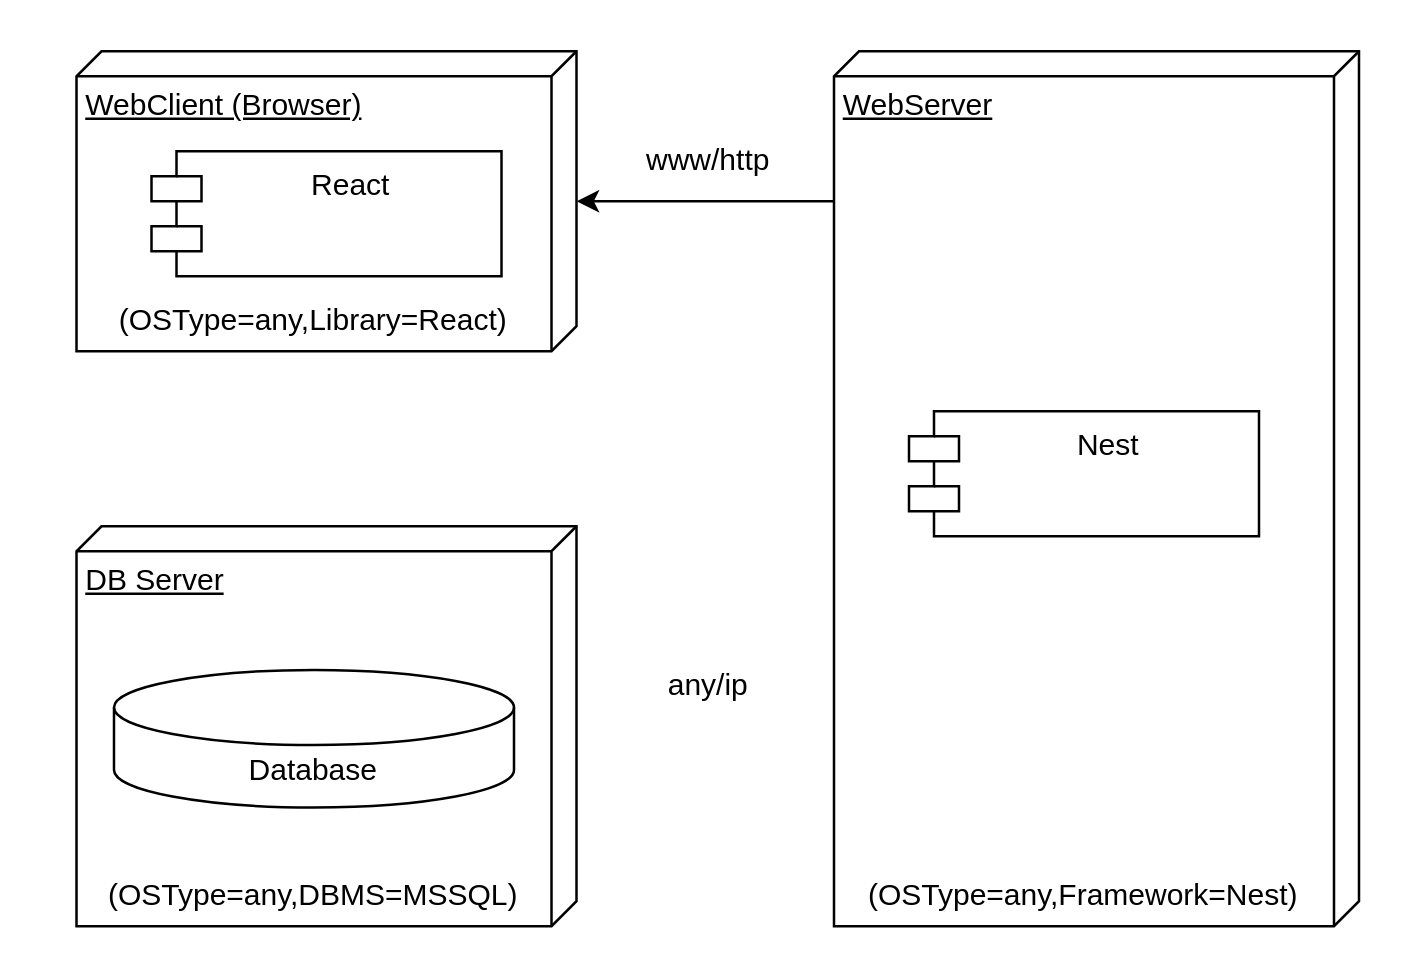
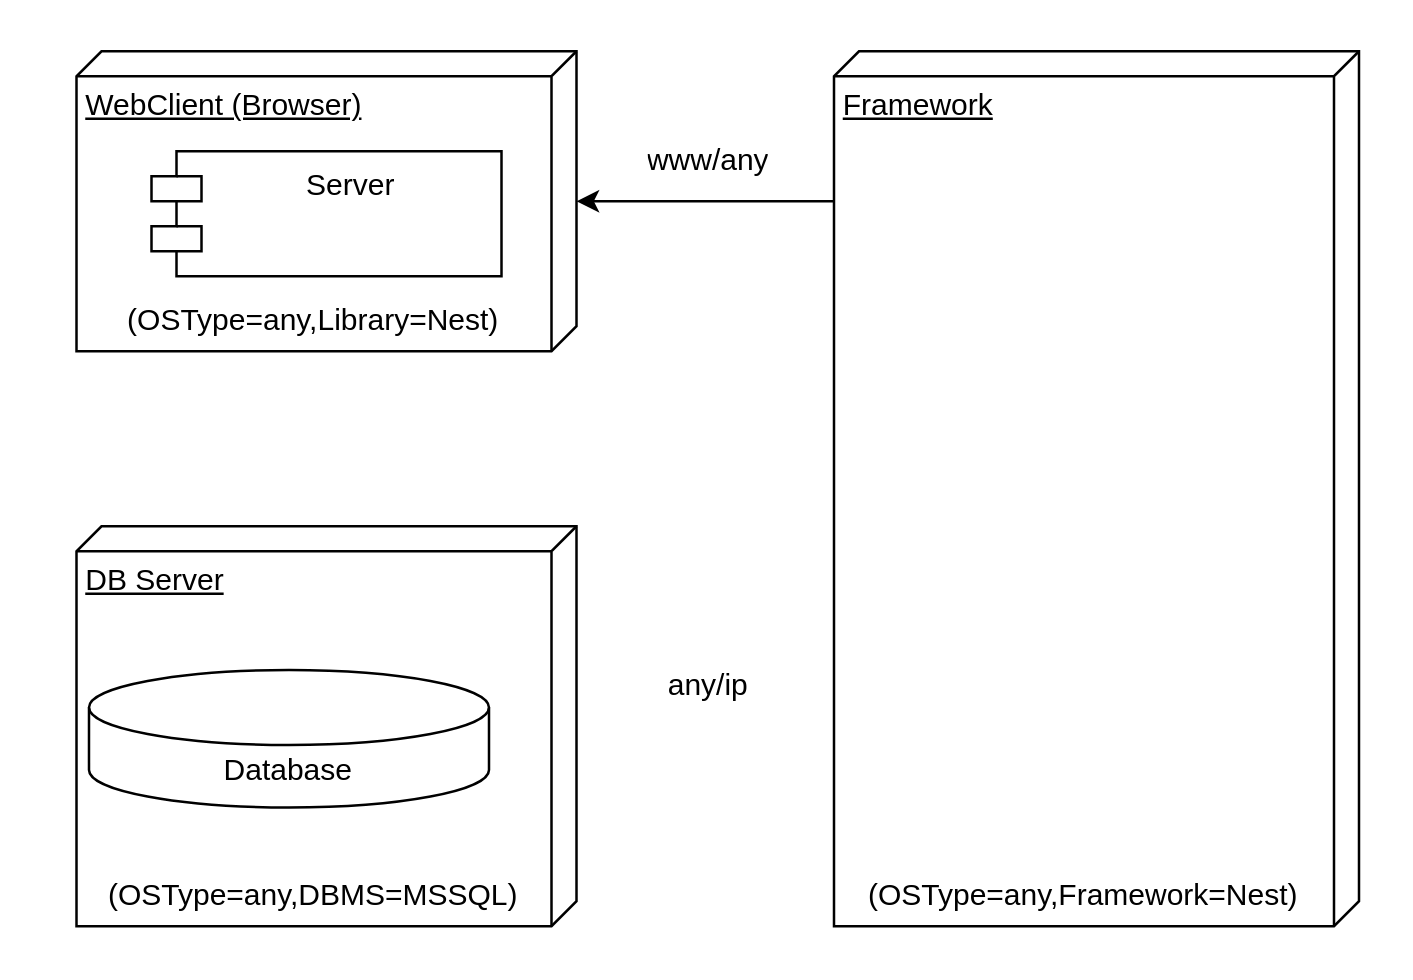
(919, 107) -> (919, 107)
(709, 162) -> (709, 162)
(351, 187) -> (351, 187)
(314, 322) -> (314, 322)
(1084, 474) -> none
(314, 739) -> (289, 739)
